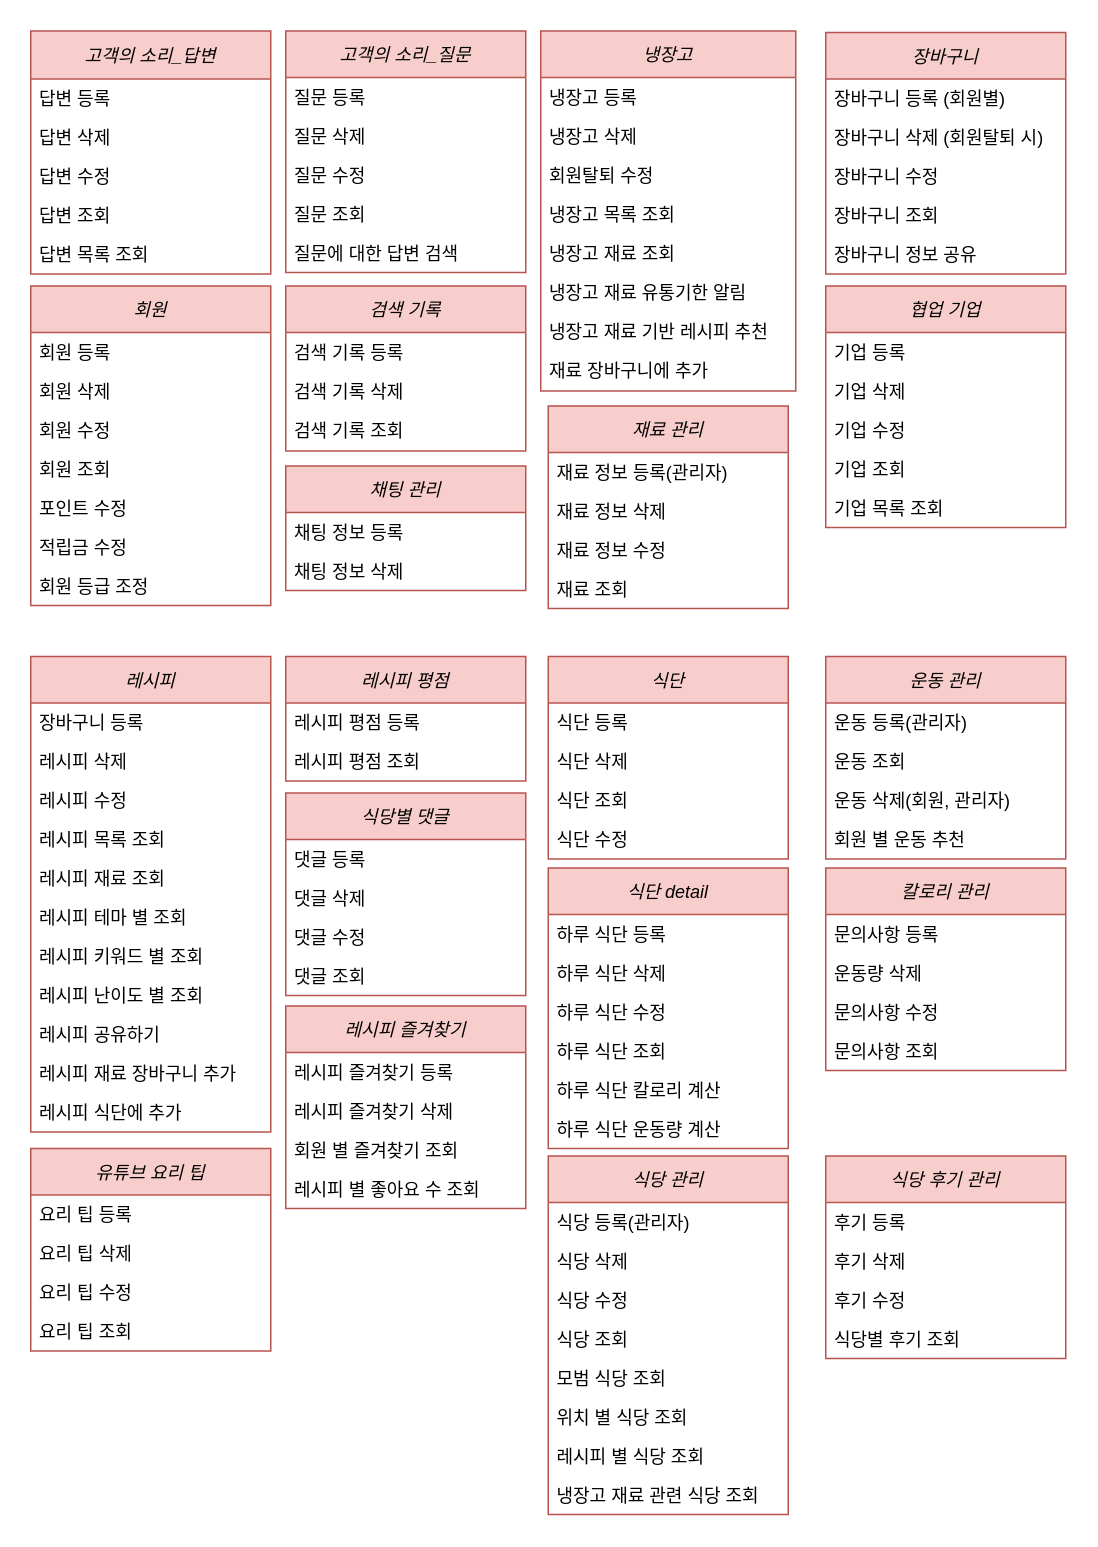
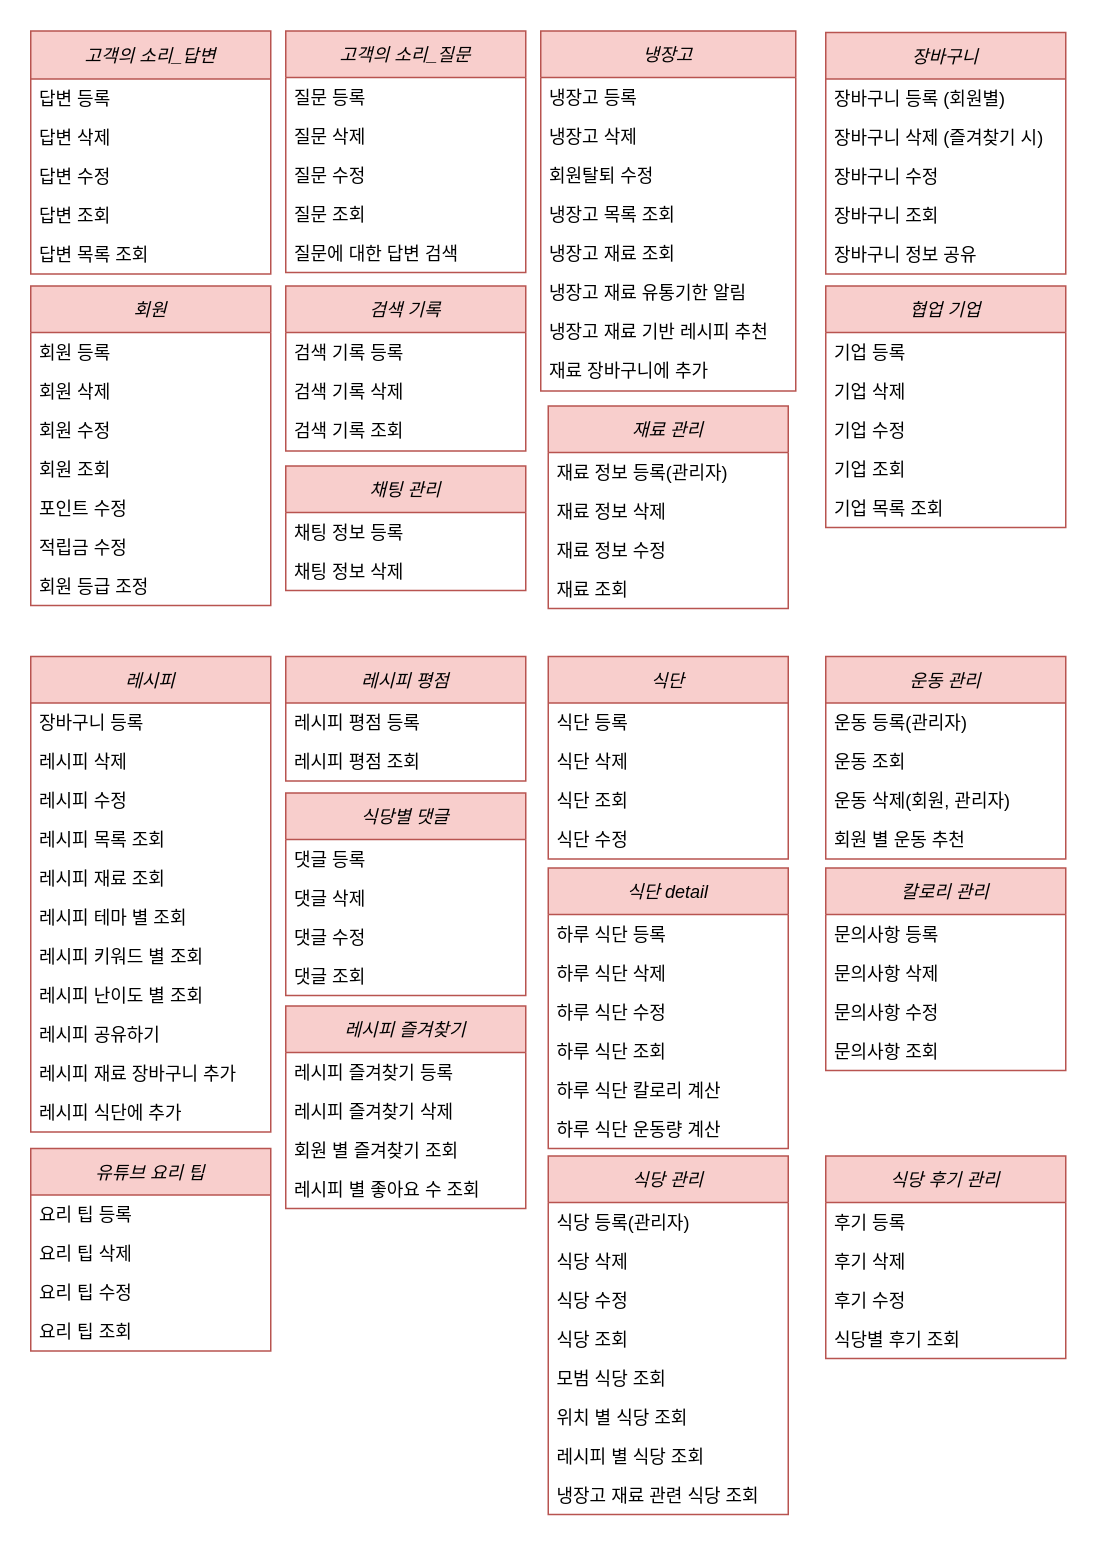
(951, 138) -> (951, 138)
(882, 974) -> (891, 974)
